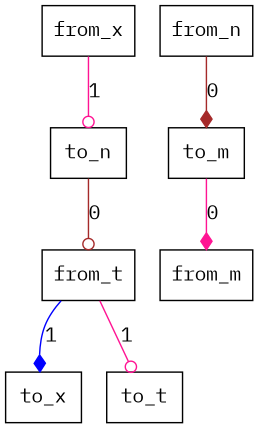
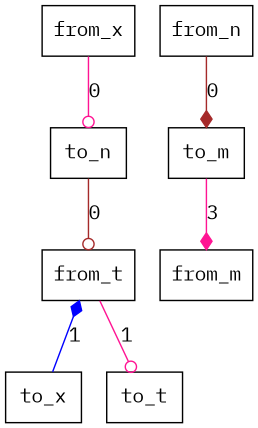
(95, 92) -> (95, 92)
(213, 214) -> (213, 214)
(45, 326) -> (63, 344)
